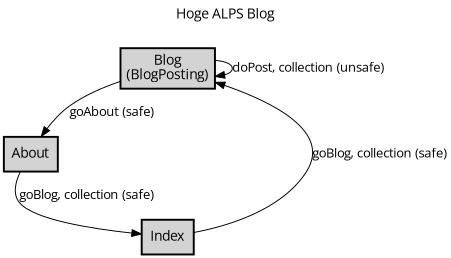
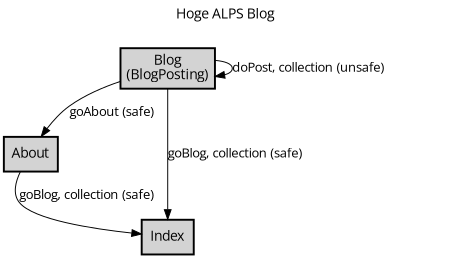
(307, 169) -> (168, 149)
